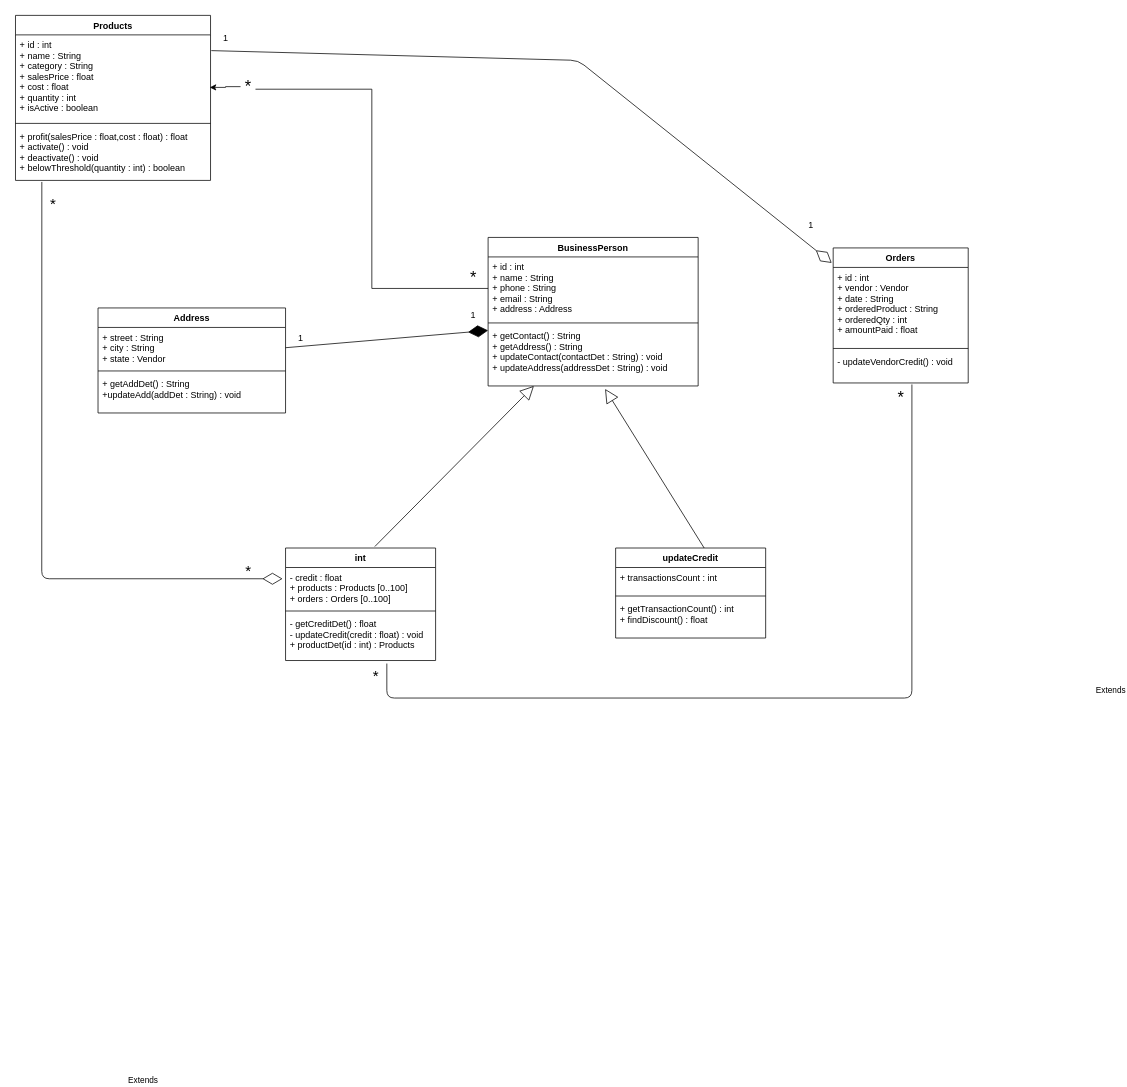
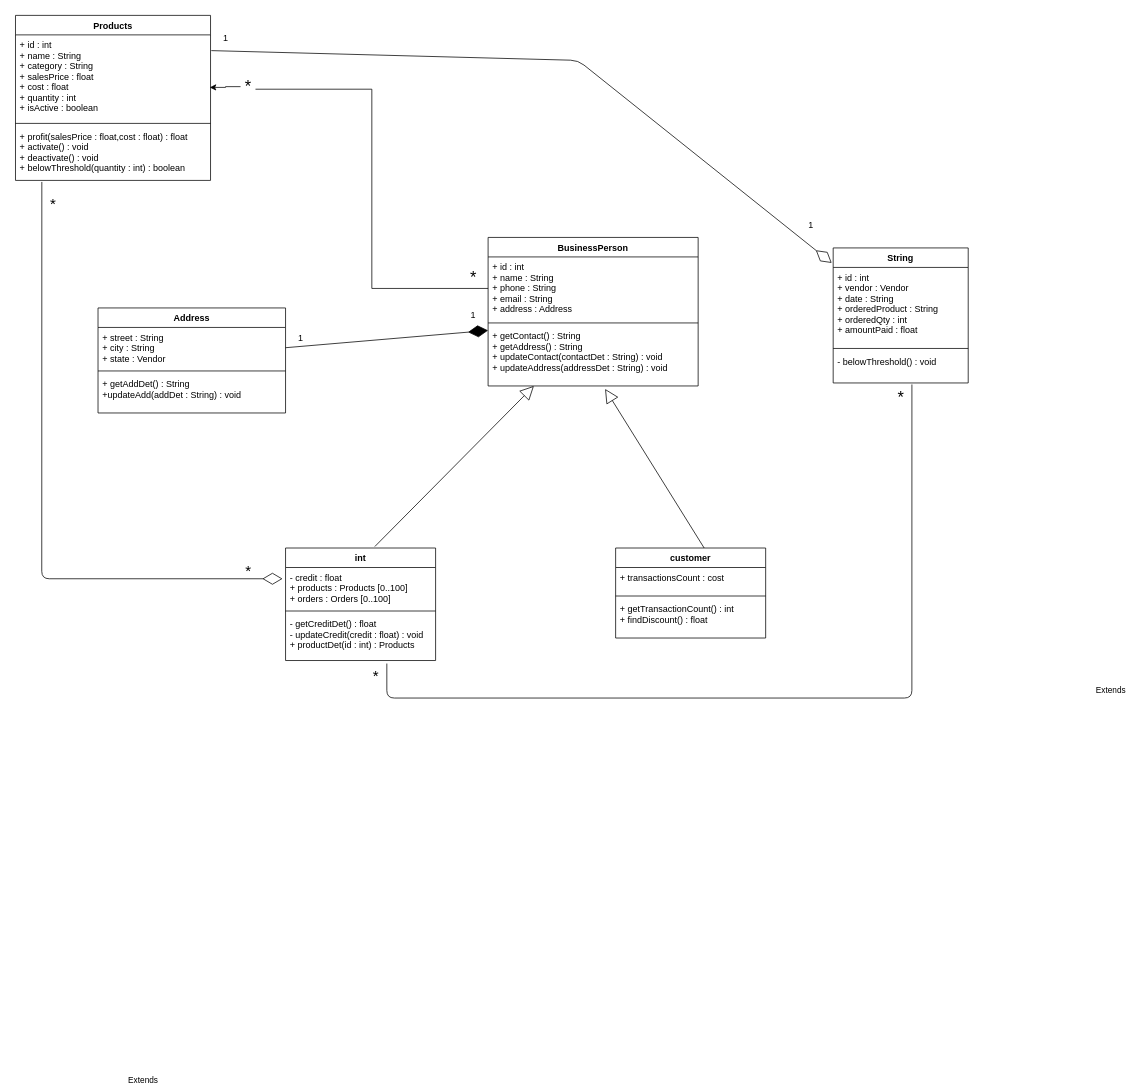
(900, 258) -> (900, 258)
(903, 362) -> (892, 362)
(690, 558) -> (690, 558)
(675, 578) -> (679, 578)
